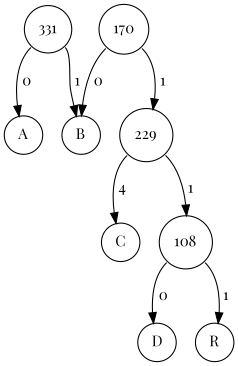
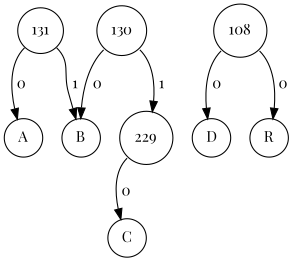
(48, 29) -> (41, 31)
(124, 29) -> (122, 31)
(180, 178) -> none
(121, 189) -> (124, 191)
(224, 296) -> (281, 84)
